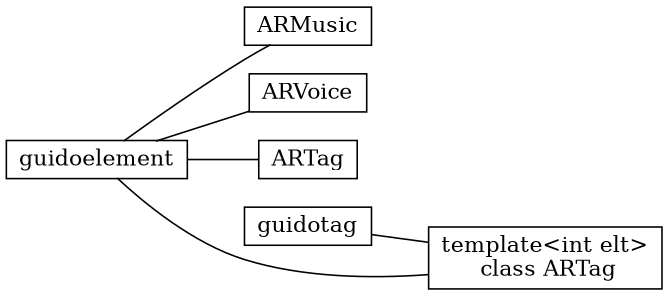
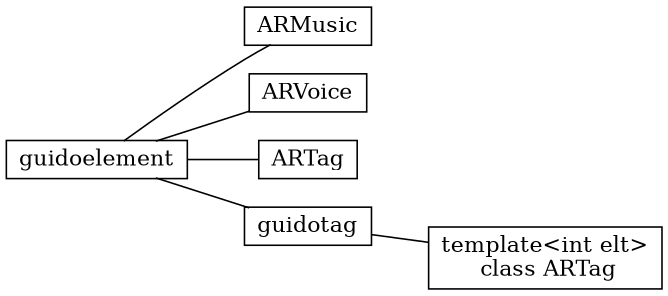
(261, 264) -> (202, 193)
